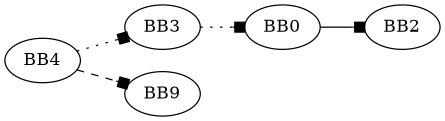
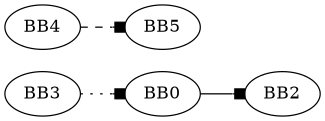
(96, 46) -> none
(163, 94) -> (163, 27)
